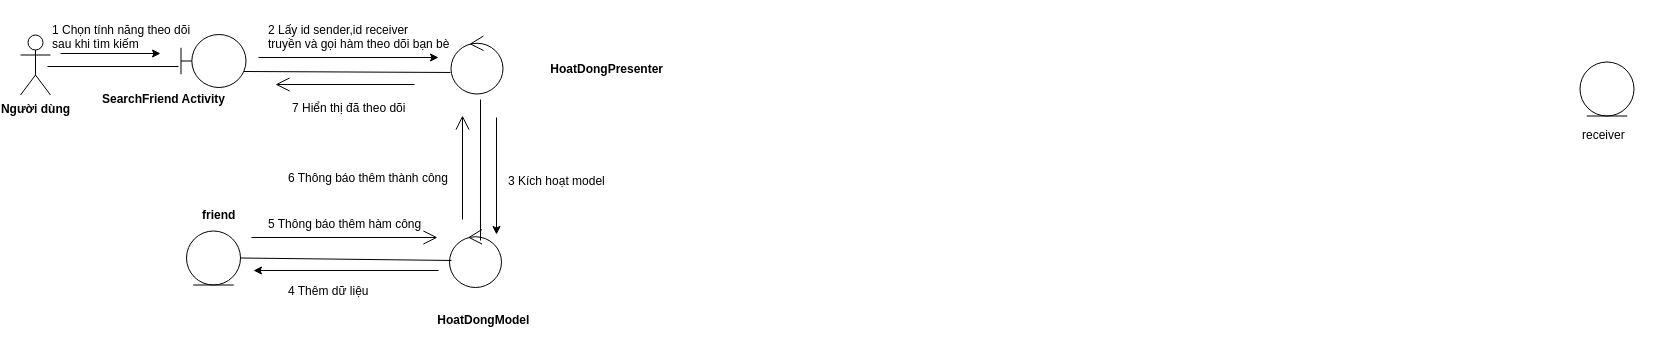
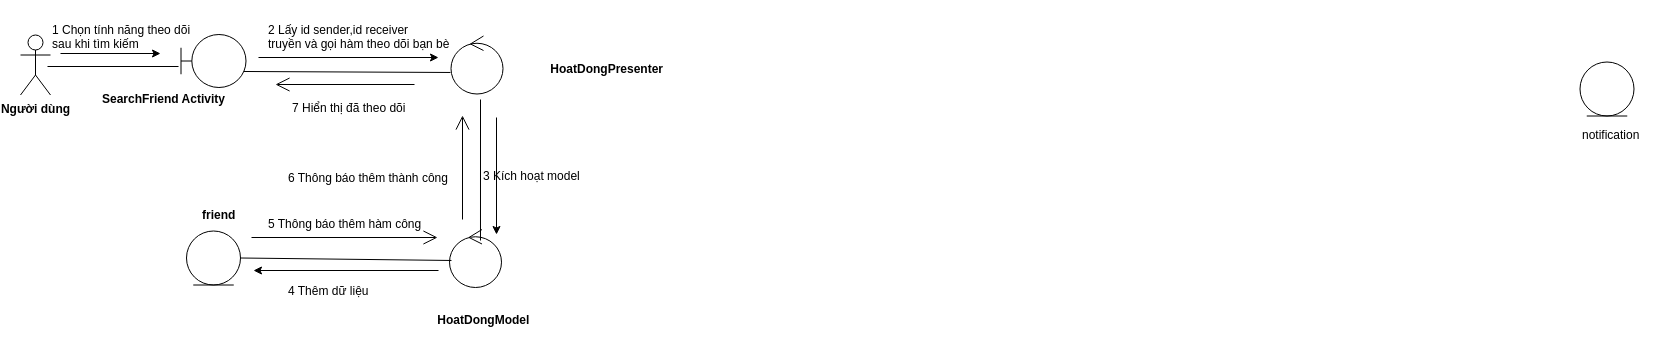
(1608, 136) -> (1618, 136)
(560, 179) -> (535, 174)
